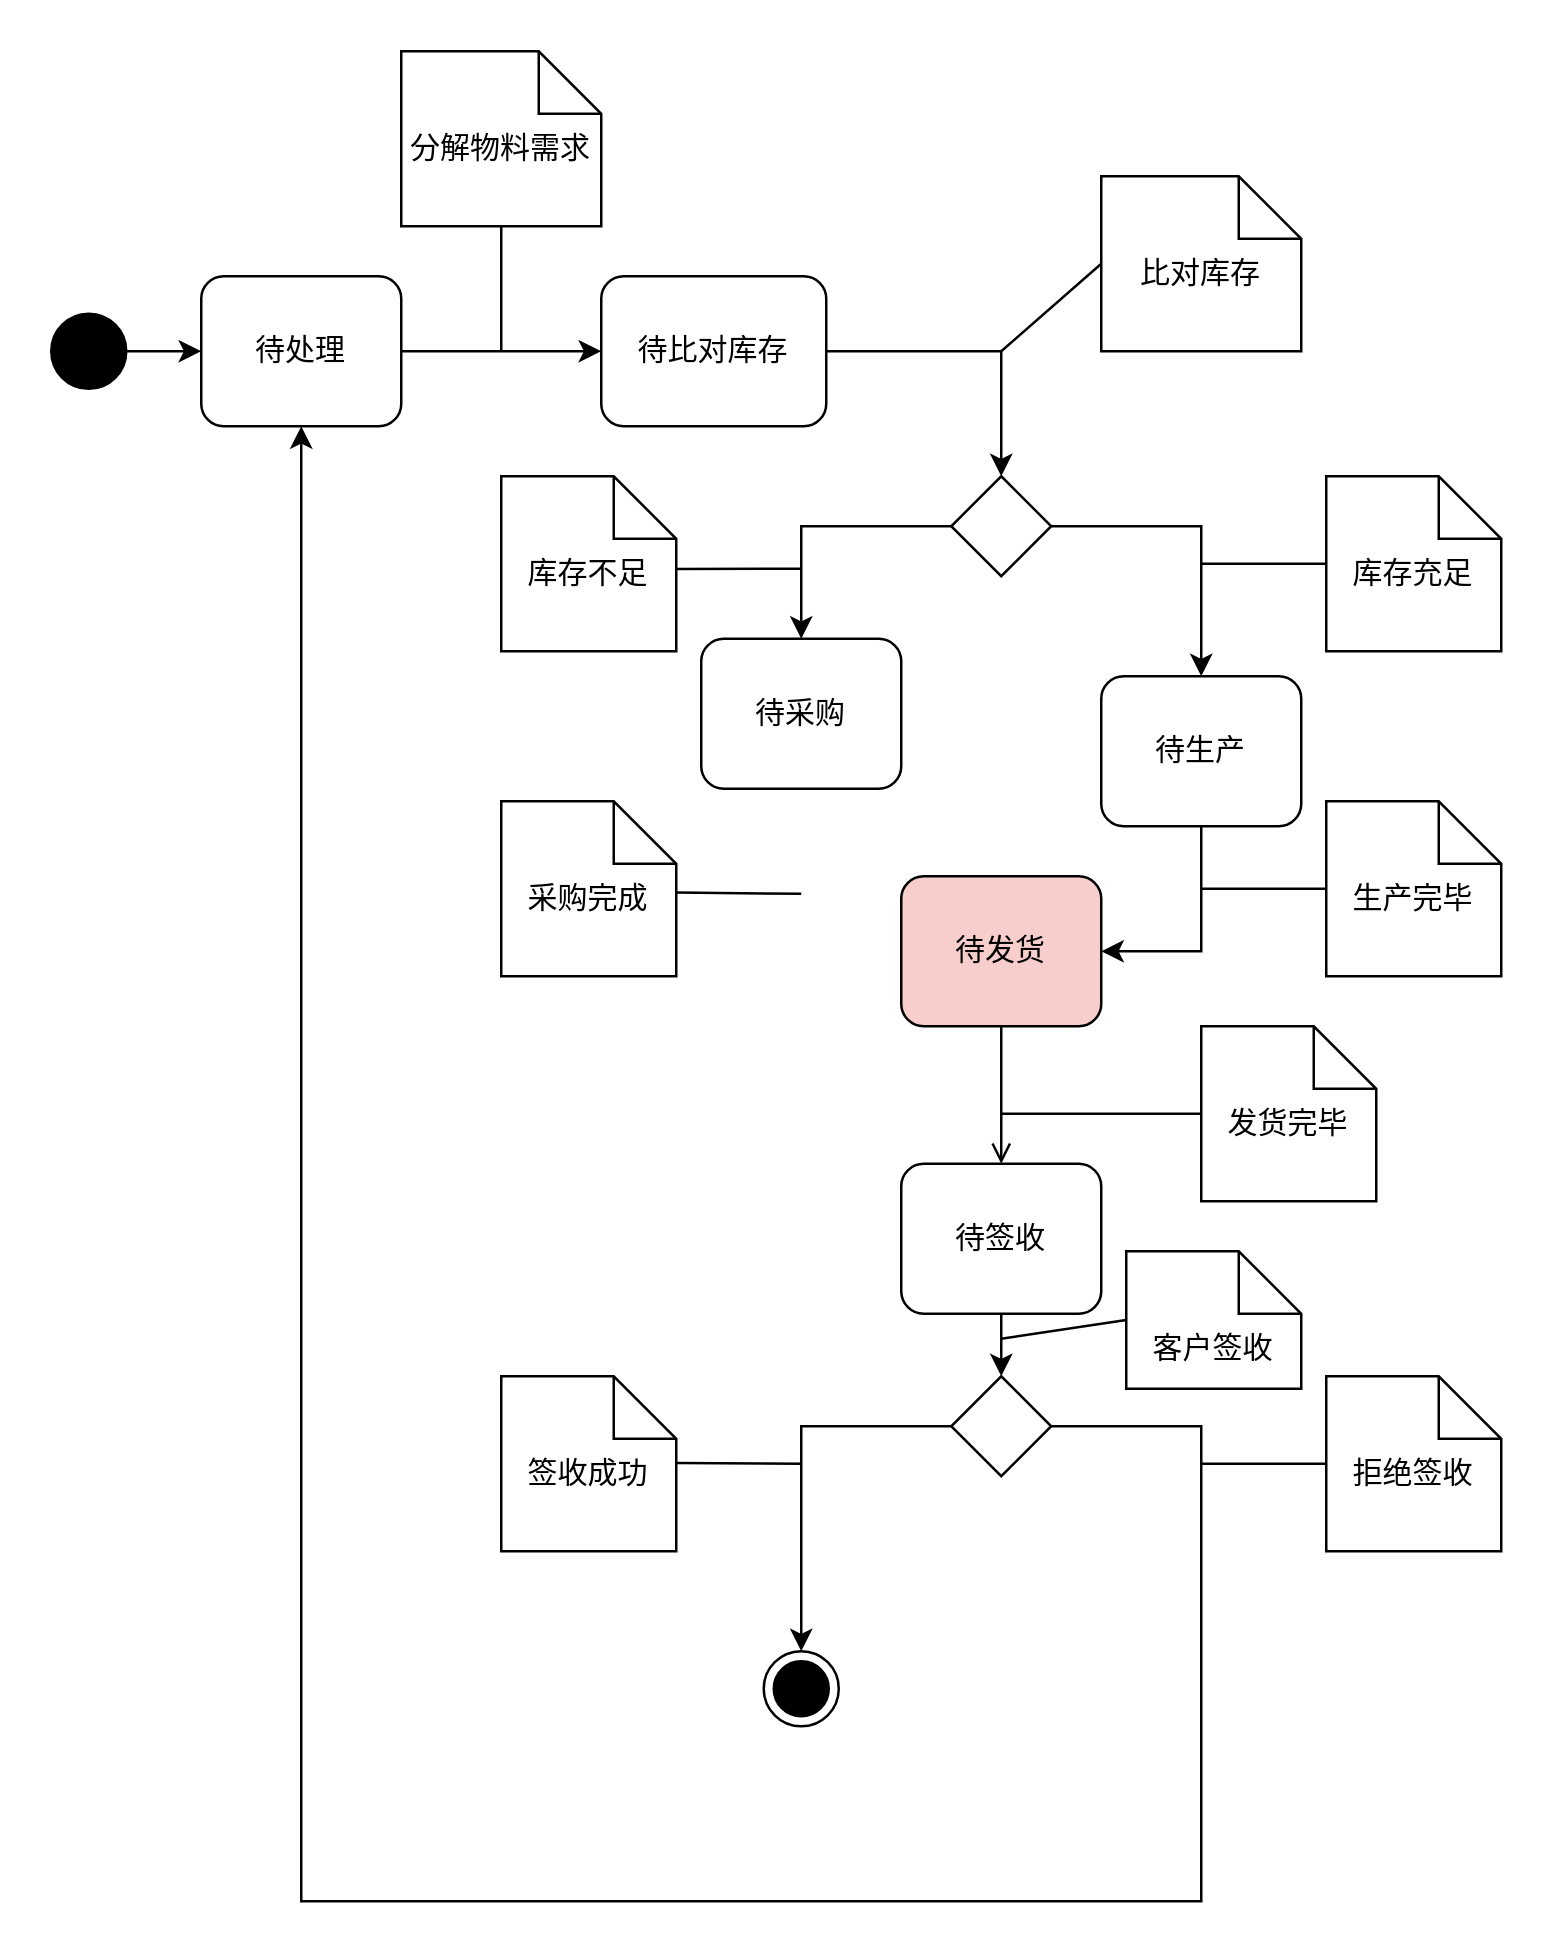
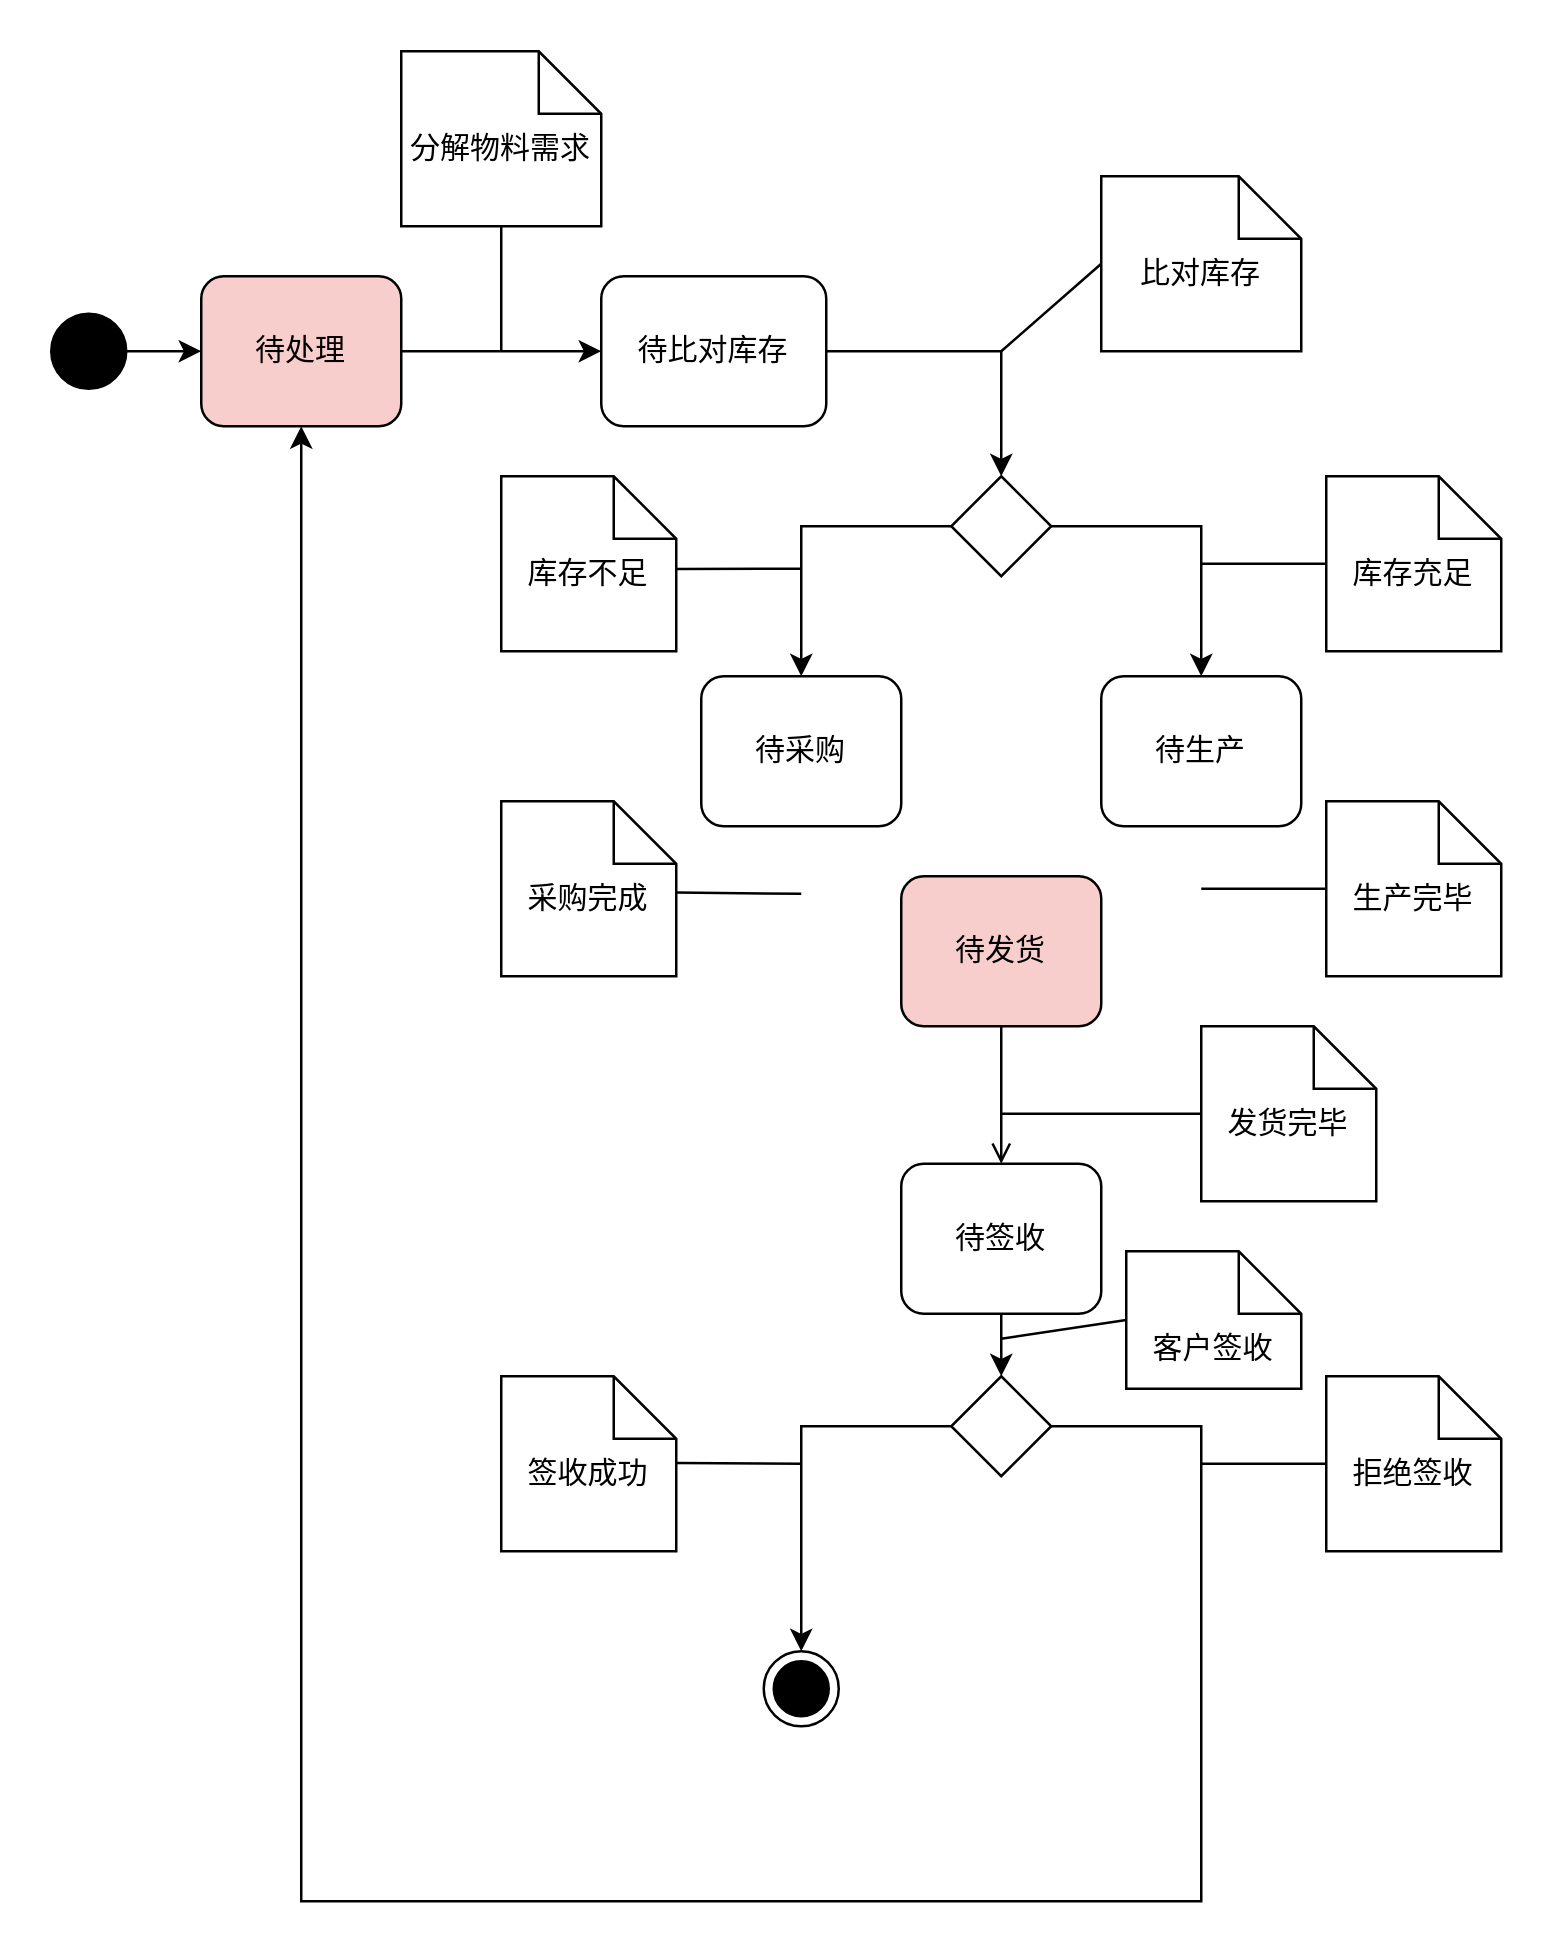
(301, 351) -> (301, 351)
(801, 714) -> (801, 751)
(1188, 951) -> none
